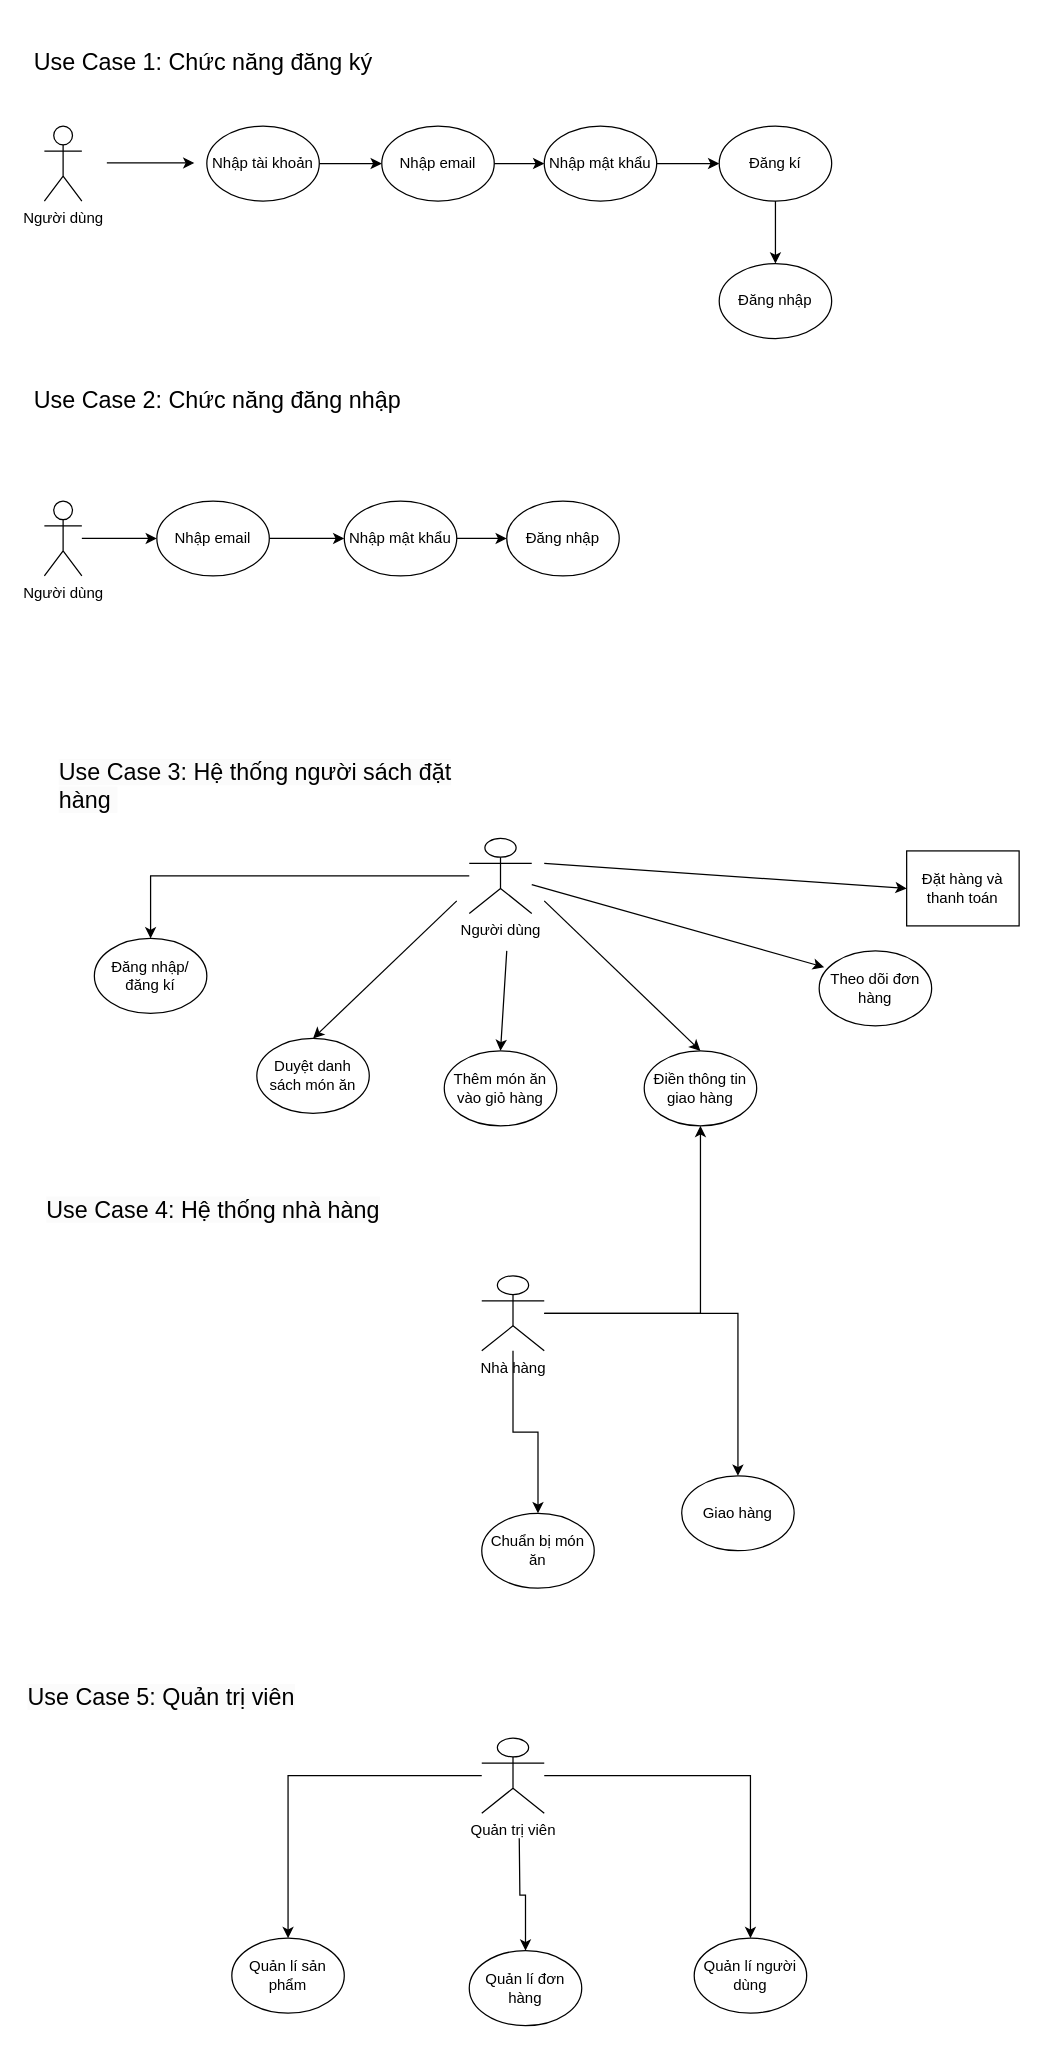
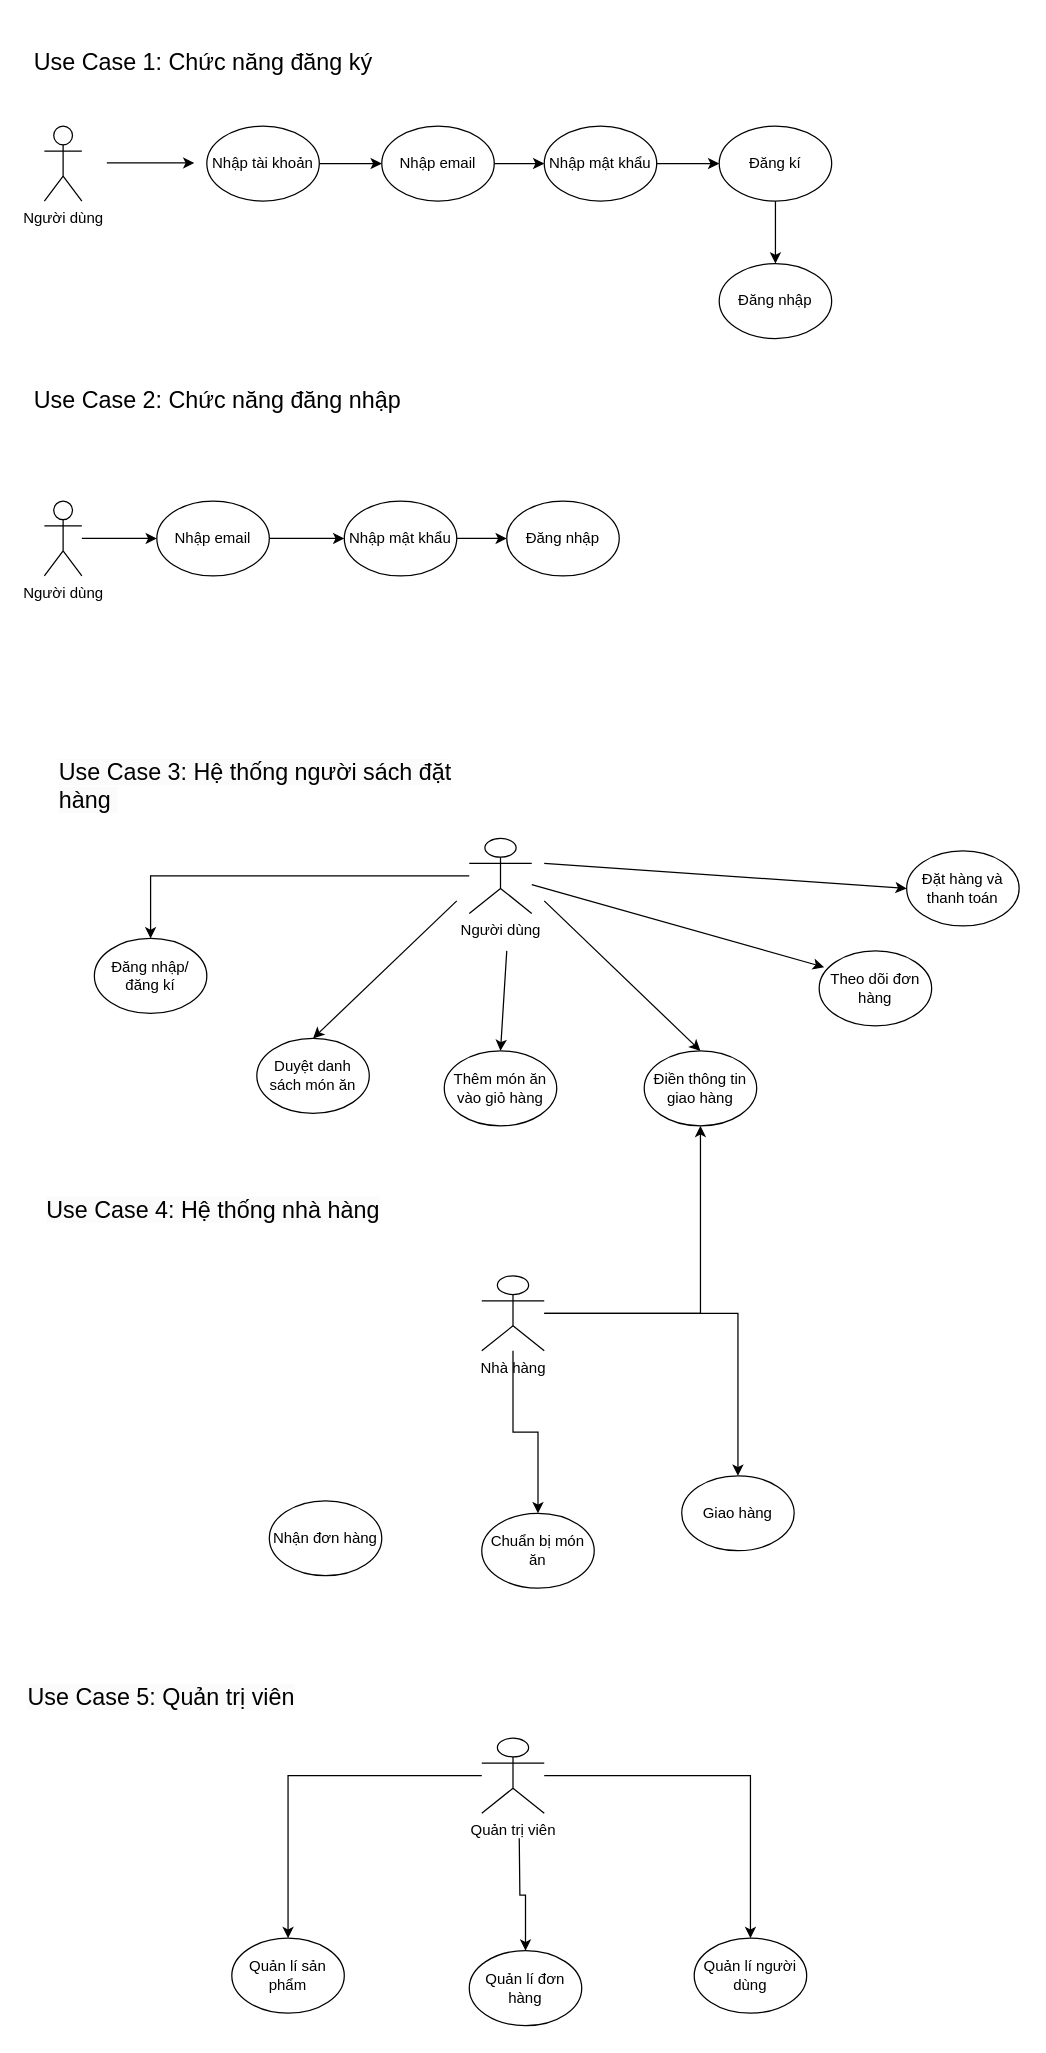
(963, 888) -> (963, 888)
none -> (326, 1538)
